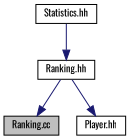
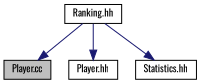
(66, 37) -> (126, 39)
(31, 126) -> (27, 70)
